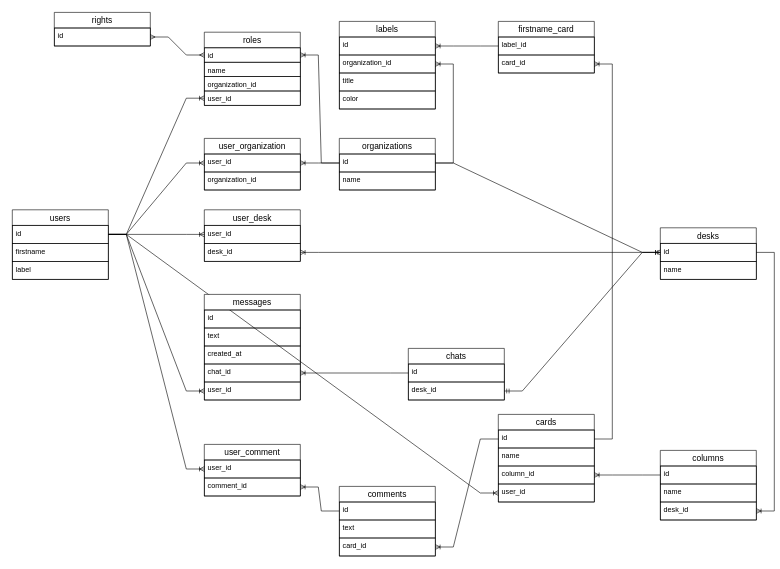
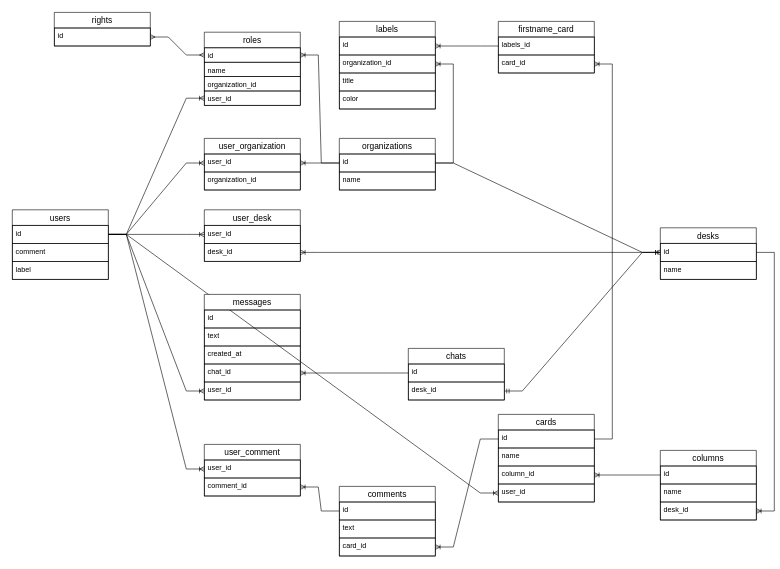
(515, 45) -> (517, 45)
(33, 251) -> (30, 251)
